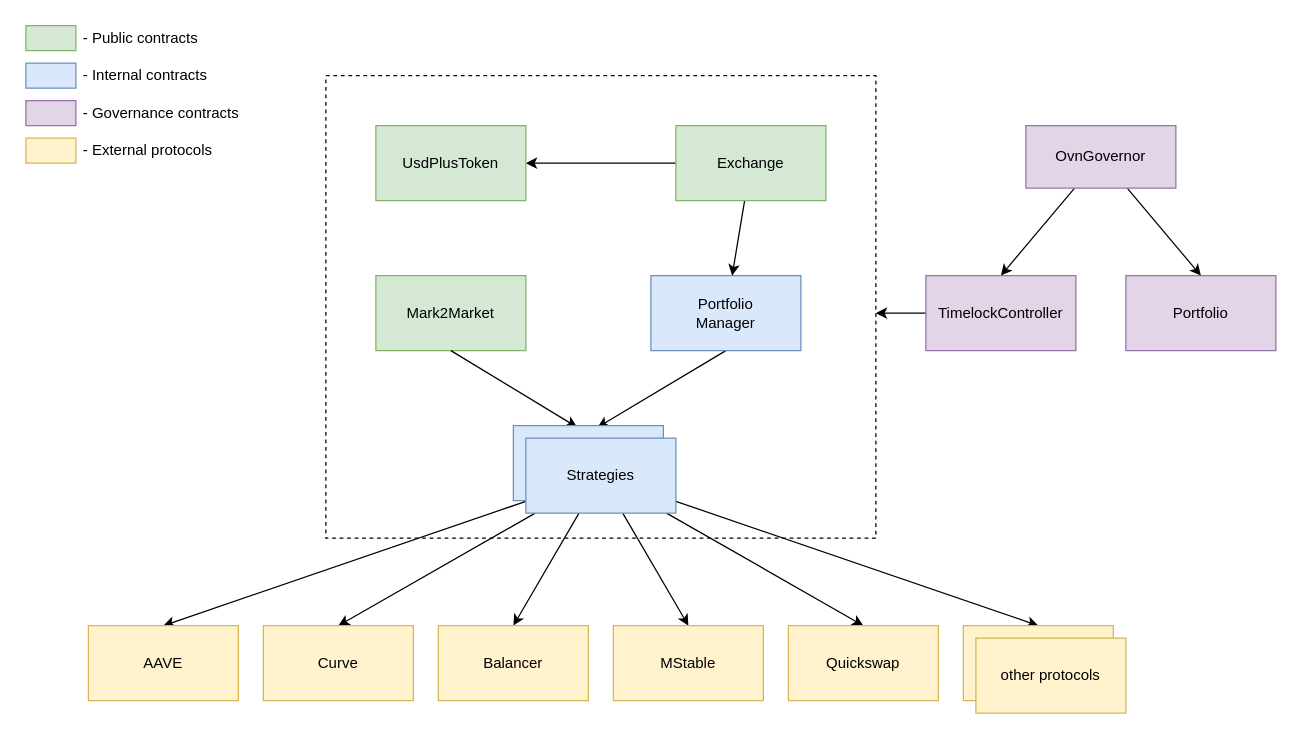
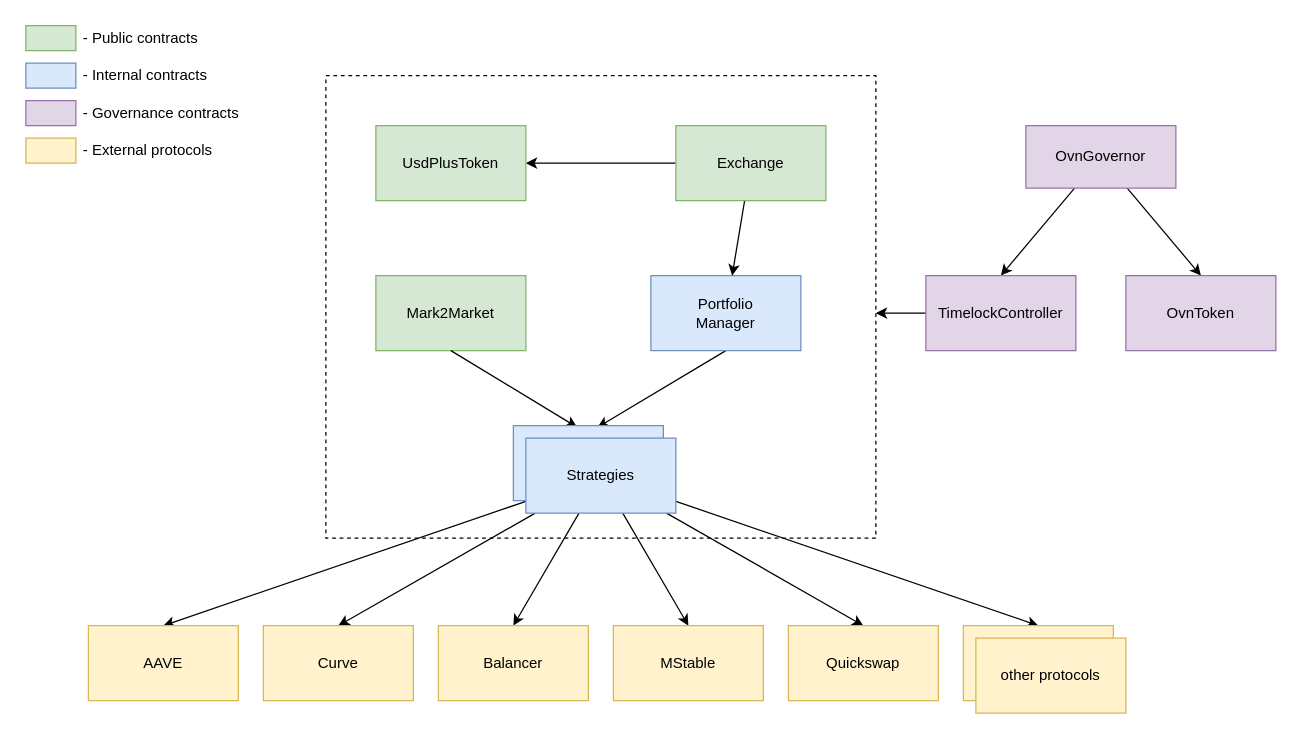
(1201, 313) -> (1201, 313)
